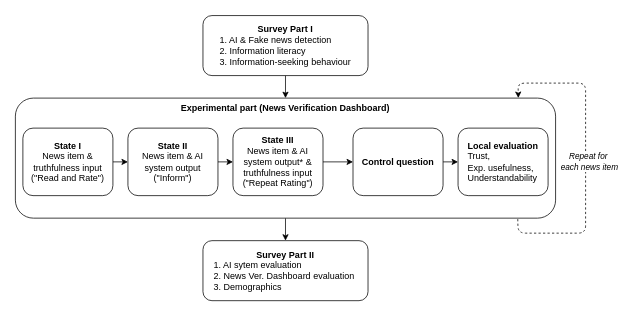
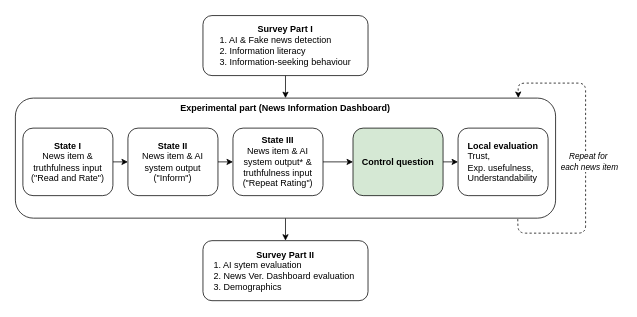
(285, 109) -> (285, 109)
(398, 162) -> (398, 162)
